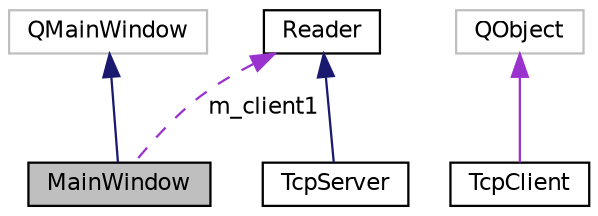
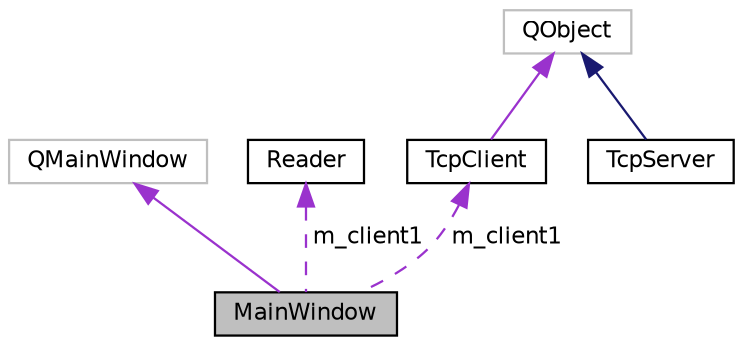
(115, 120) -> (217, 245)
(330, 120) -> (621, 106)
none -> (418, 258)
